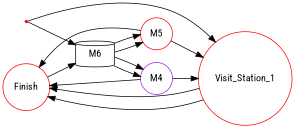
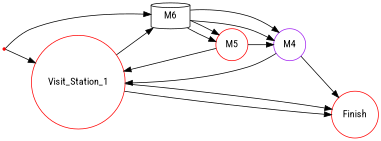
(87, 31) -> (257, 45)
(58, 72) -> (132, 44)
